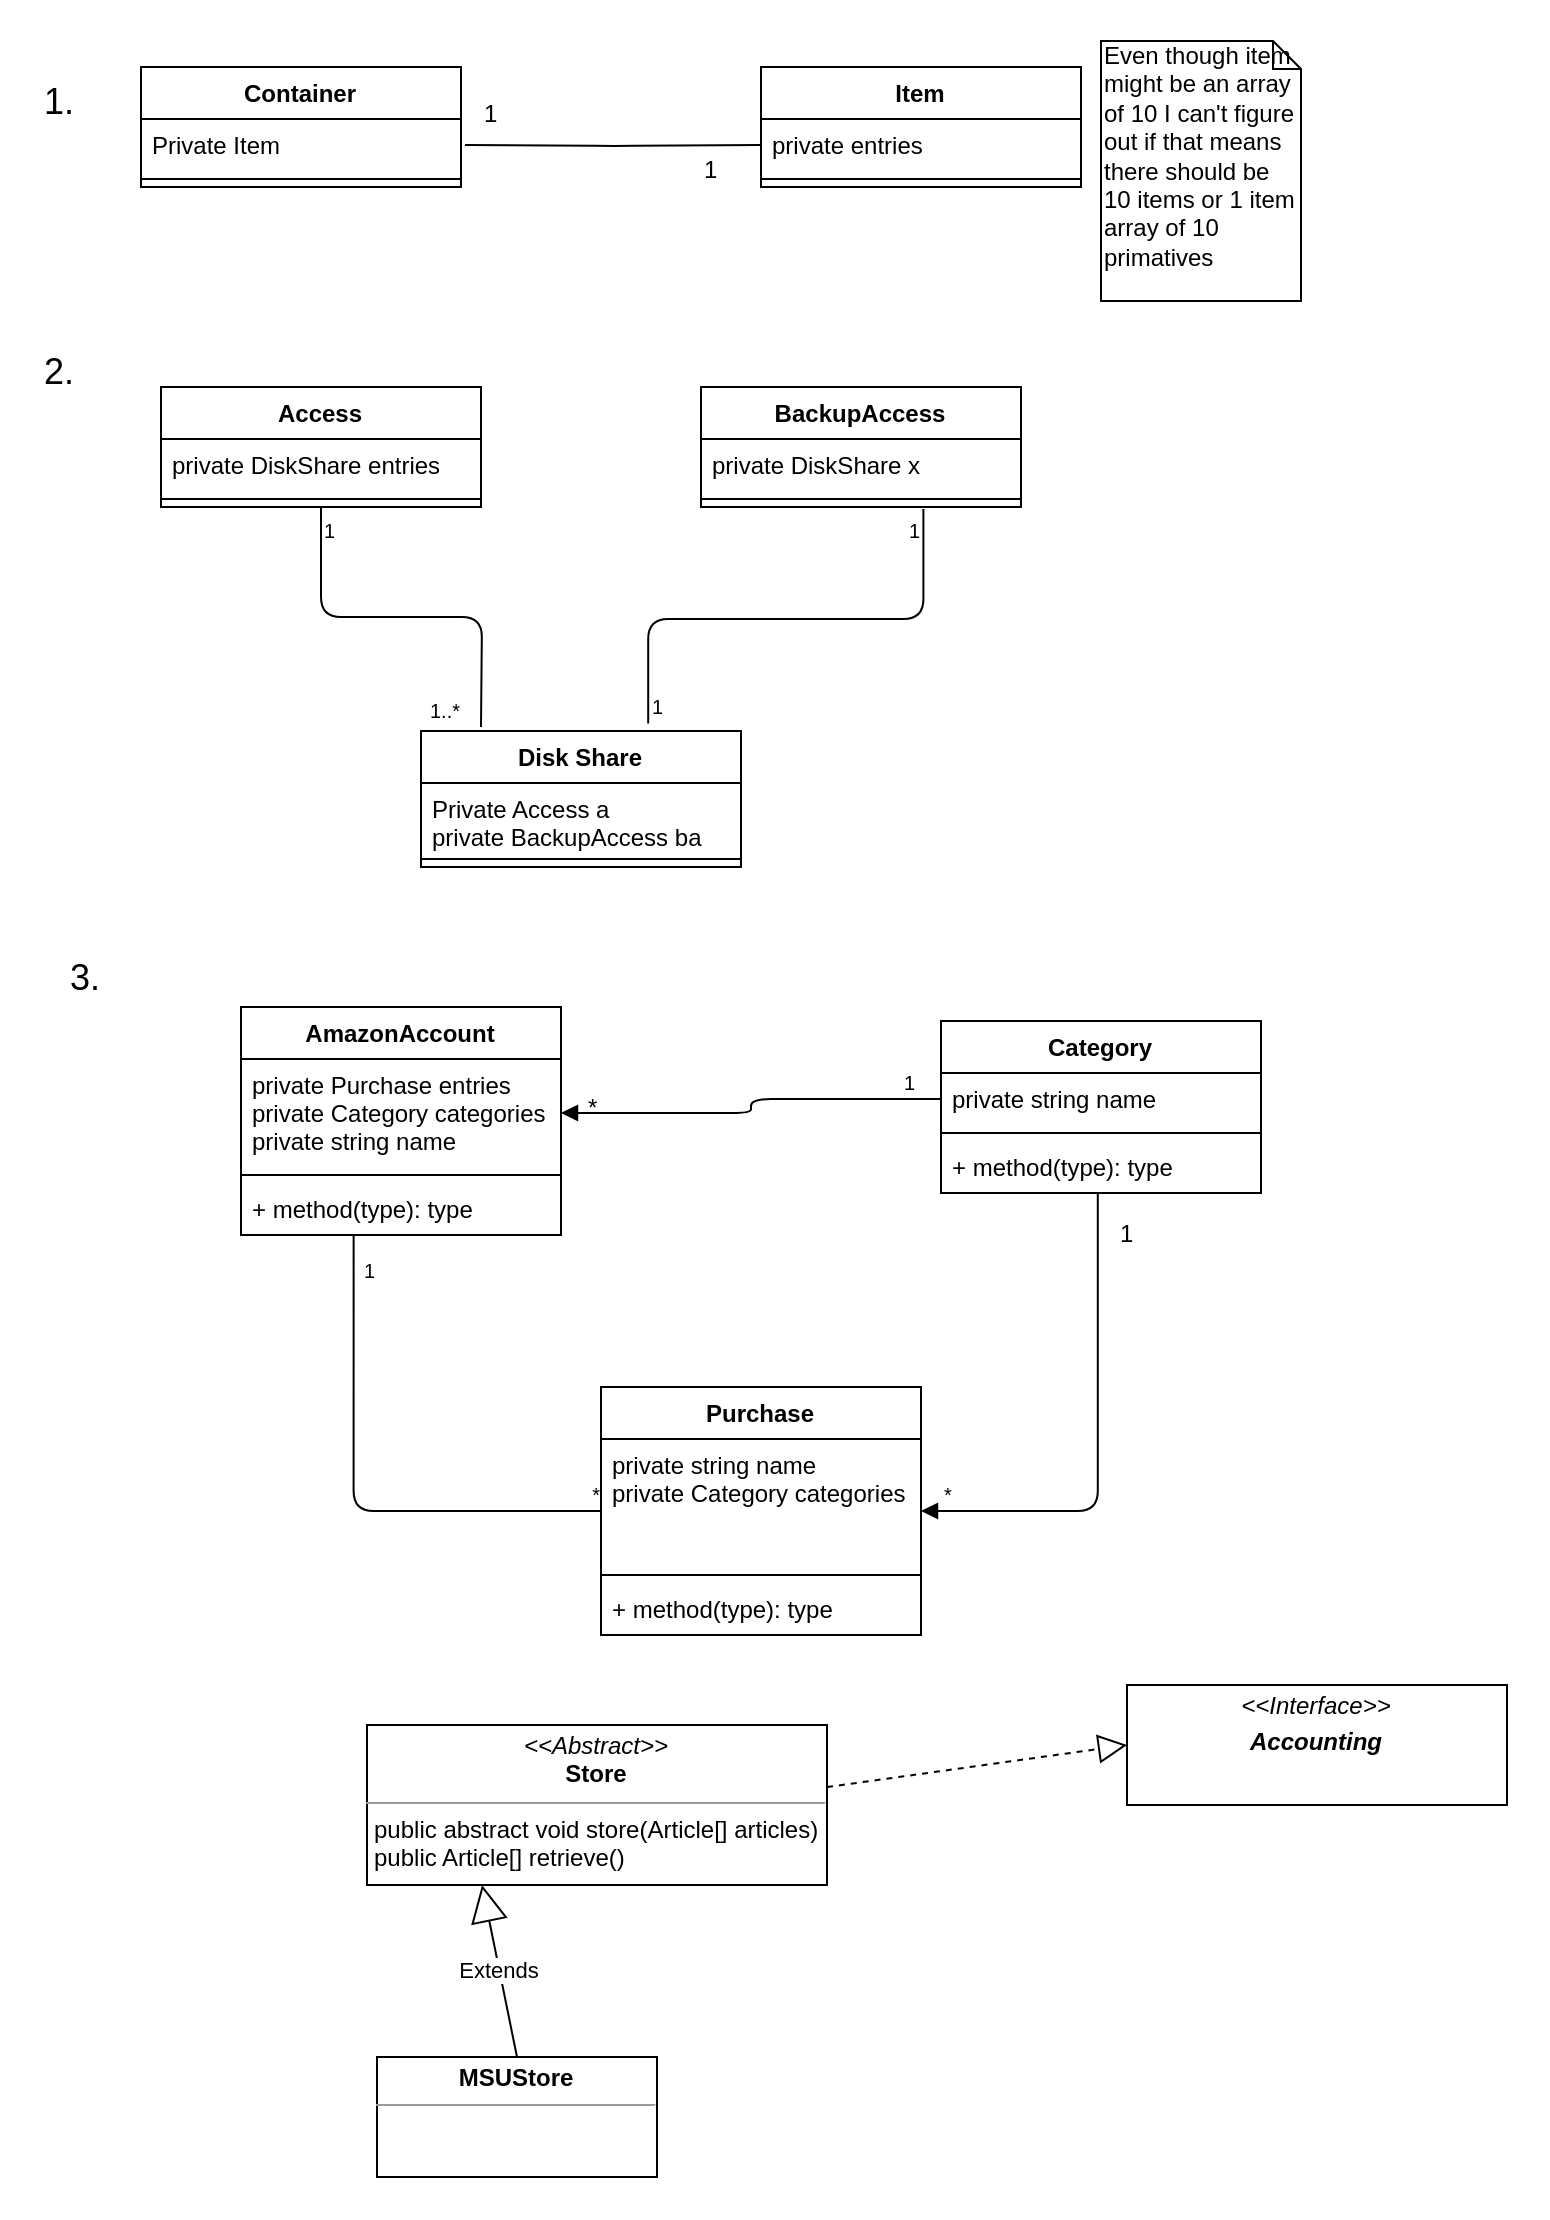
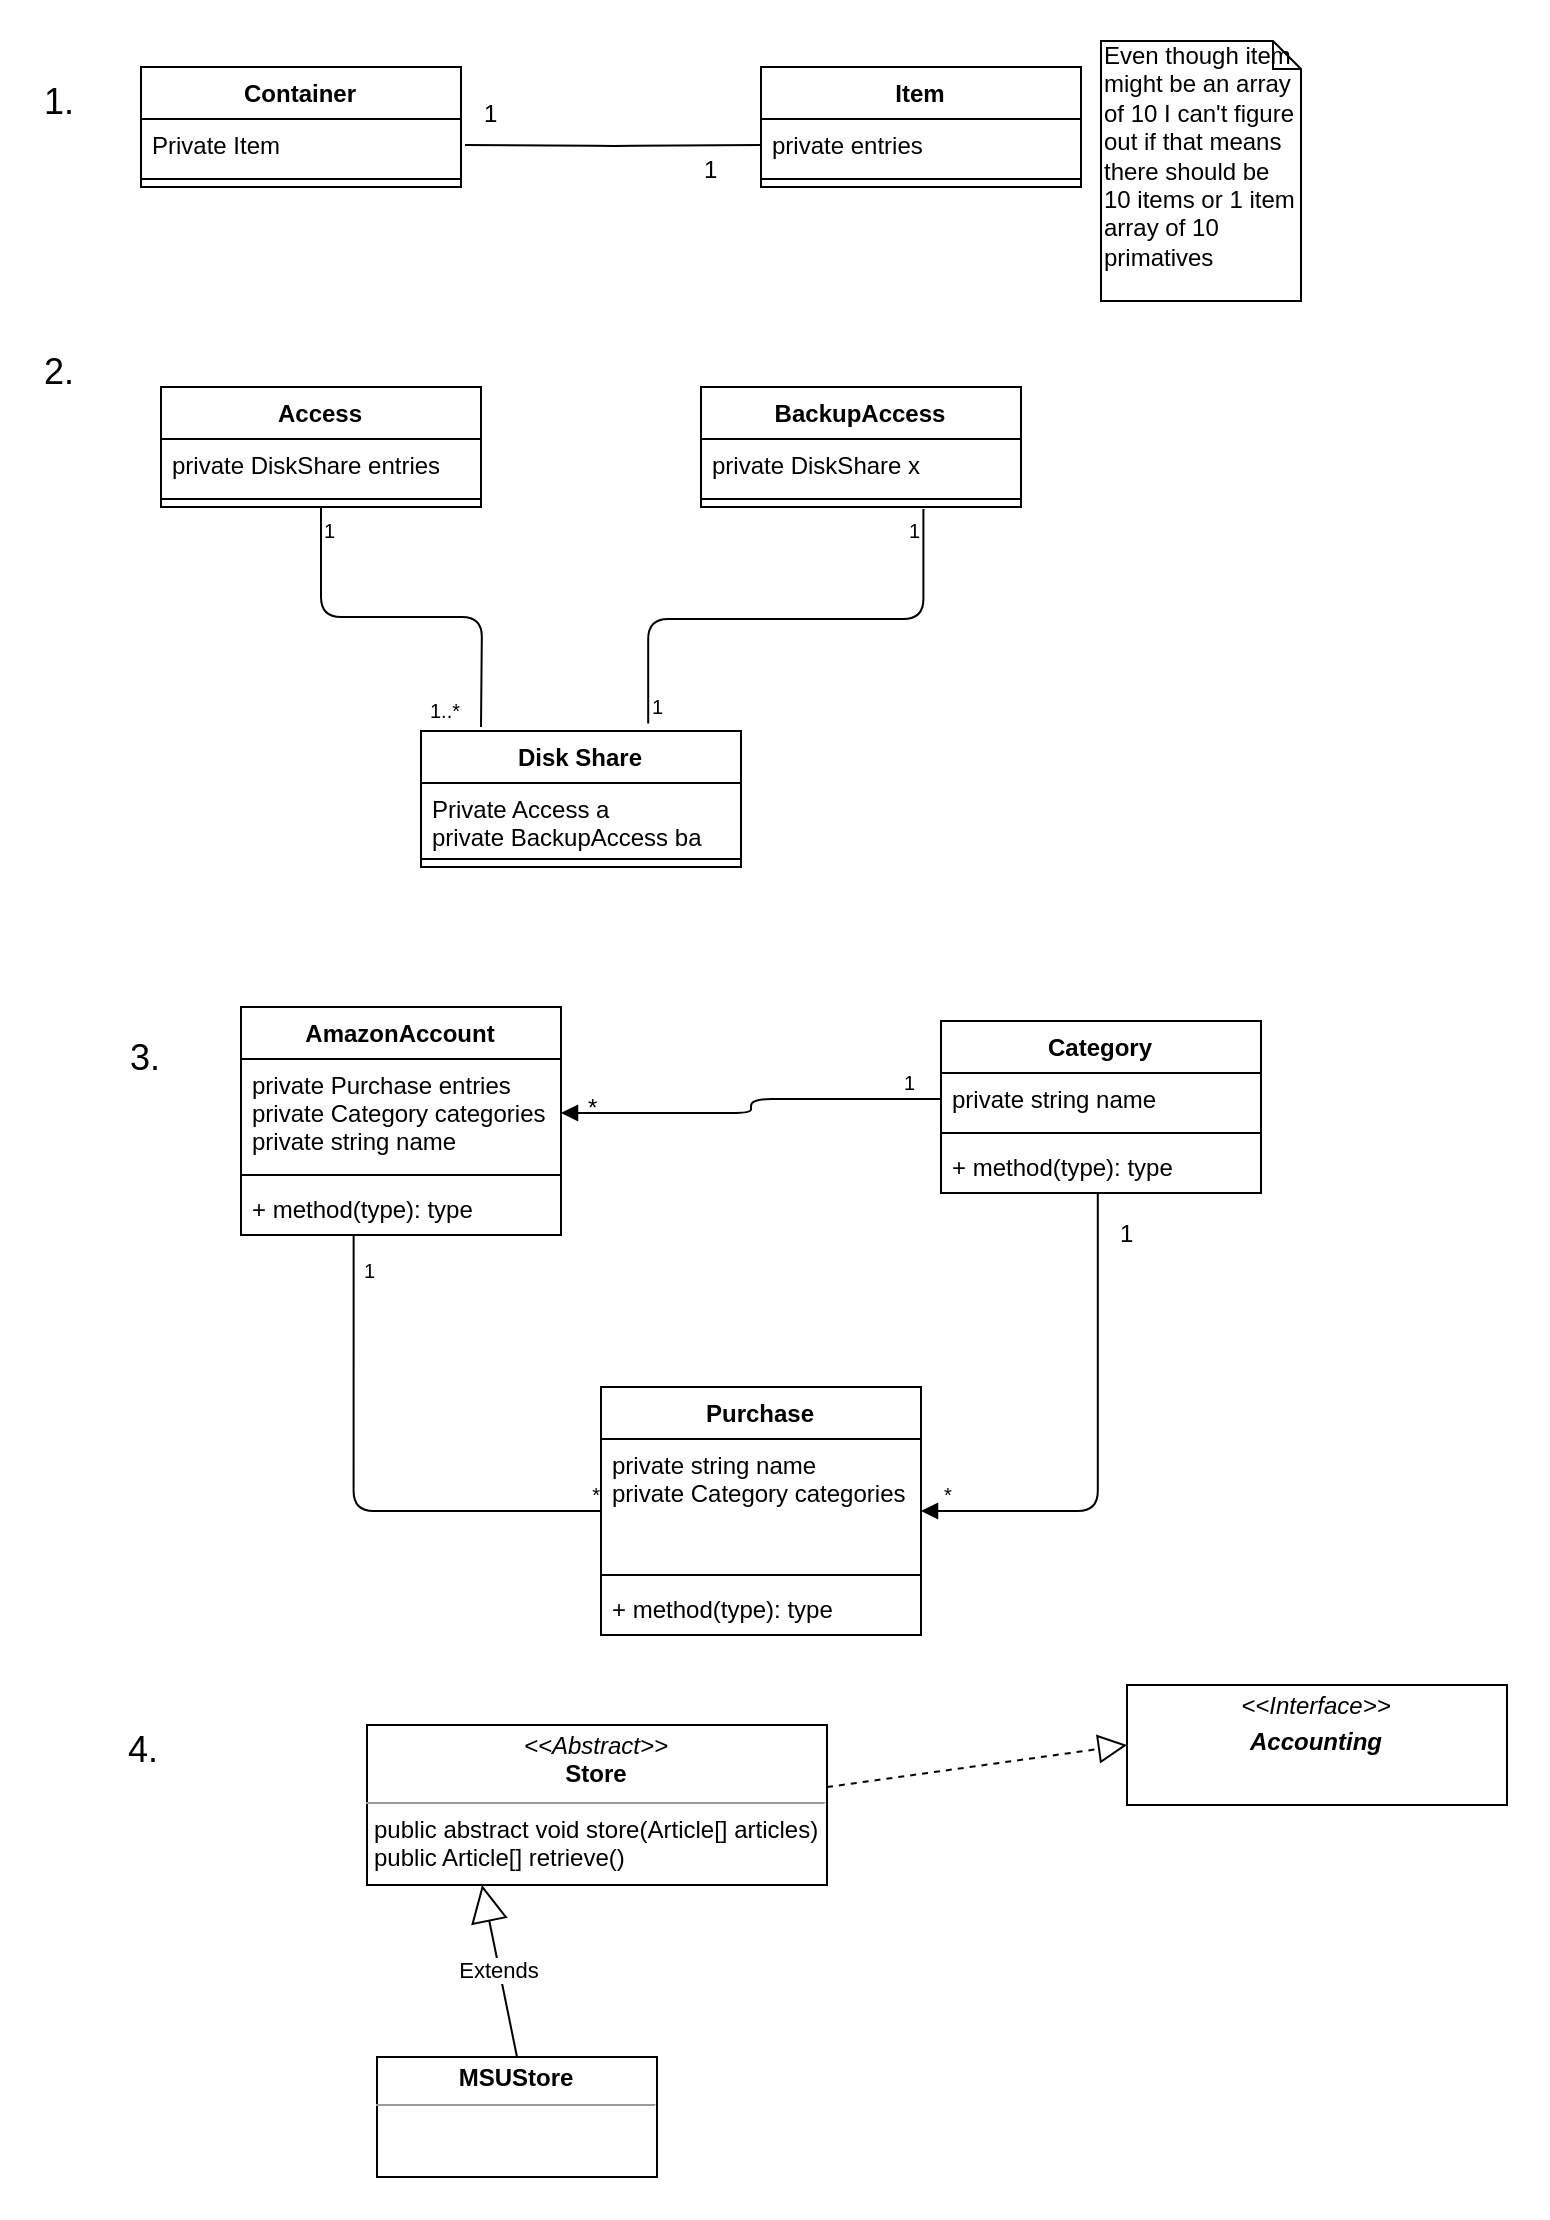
(97, 973) -> (157, 1053)
none -> (155, 1745)
